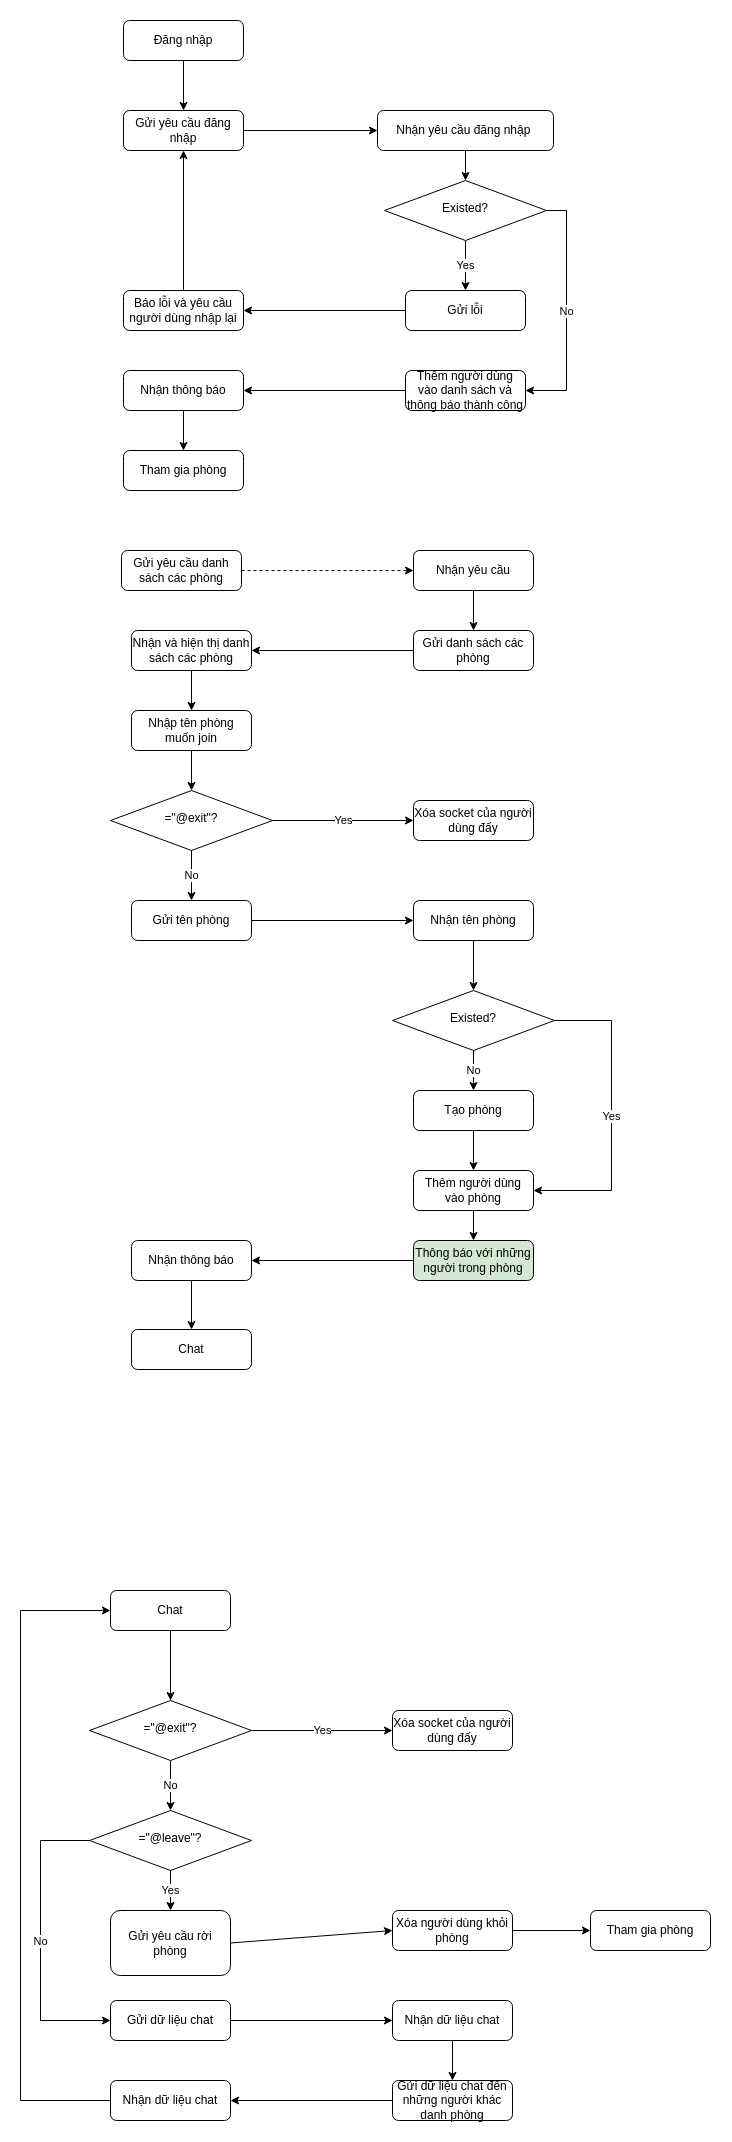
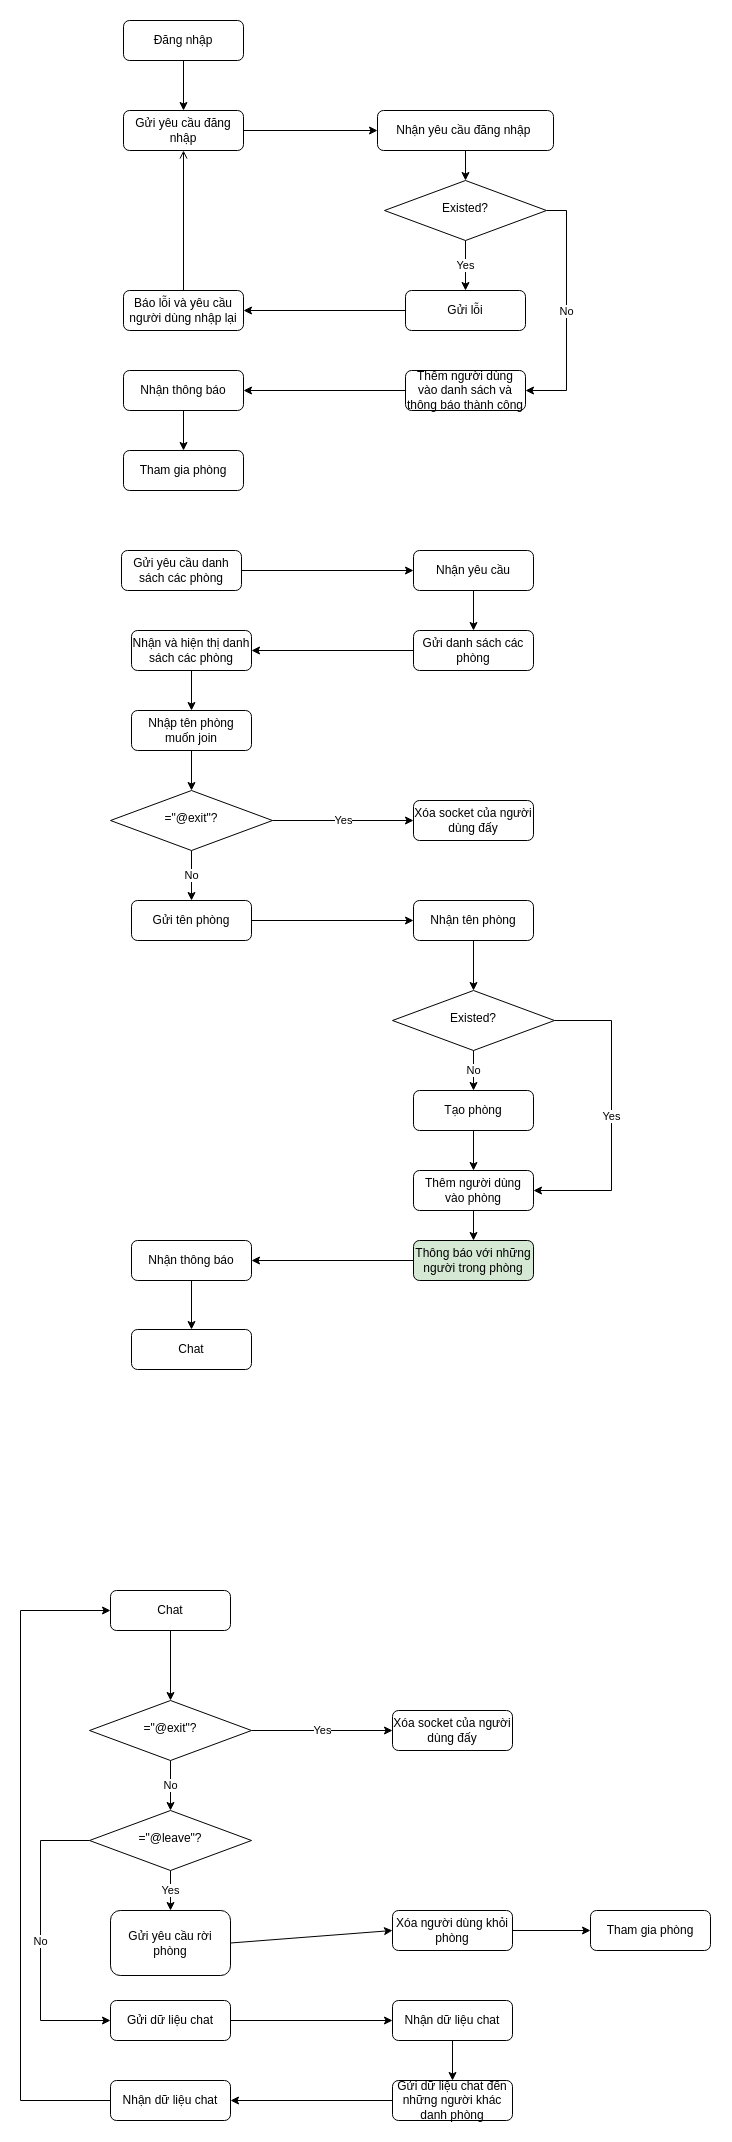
(184, 159) -> (184, 157)
(323, 571) -> (323, 571)
